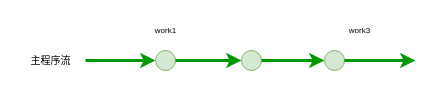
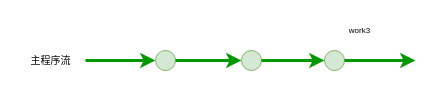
(166, 31) -> none
